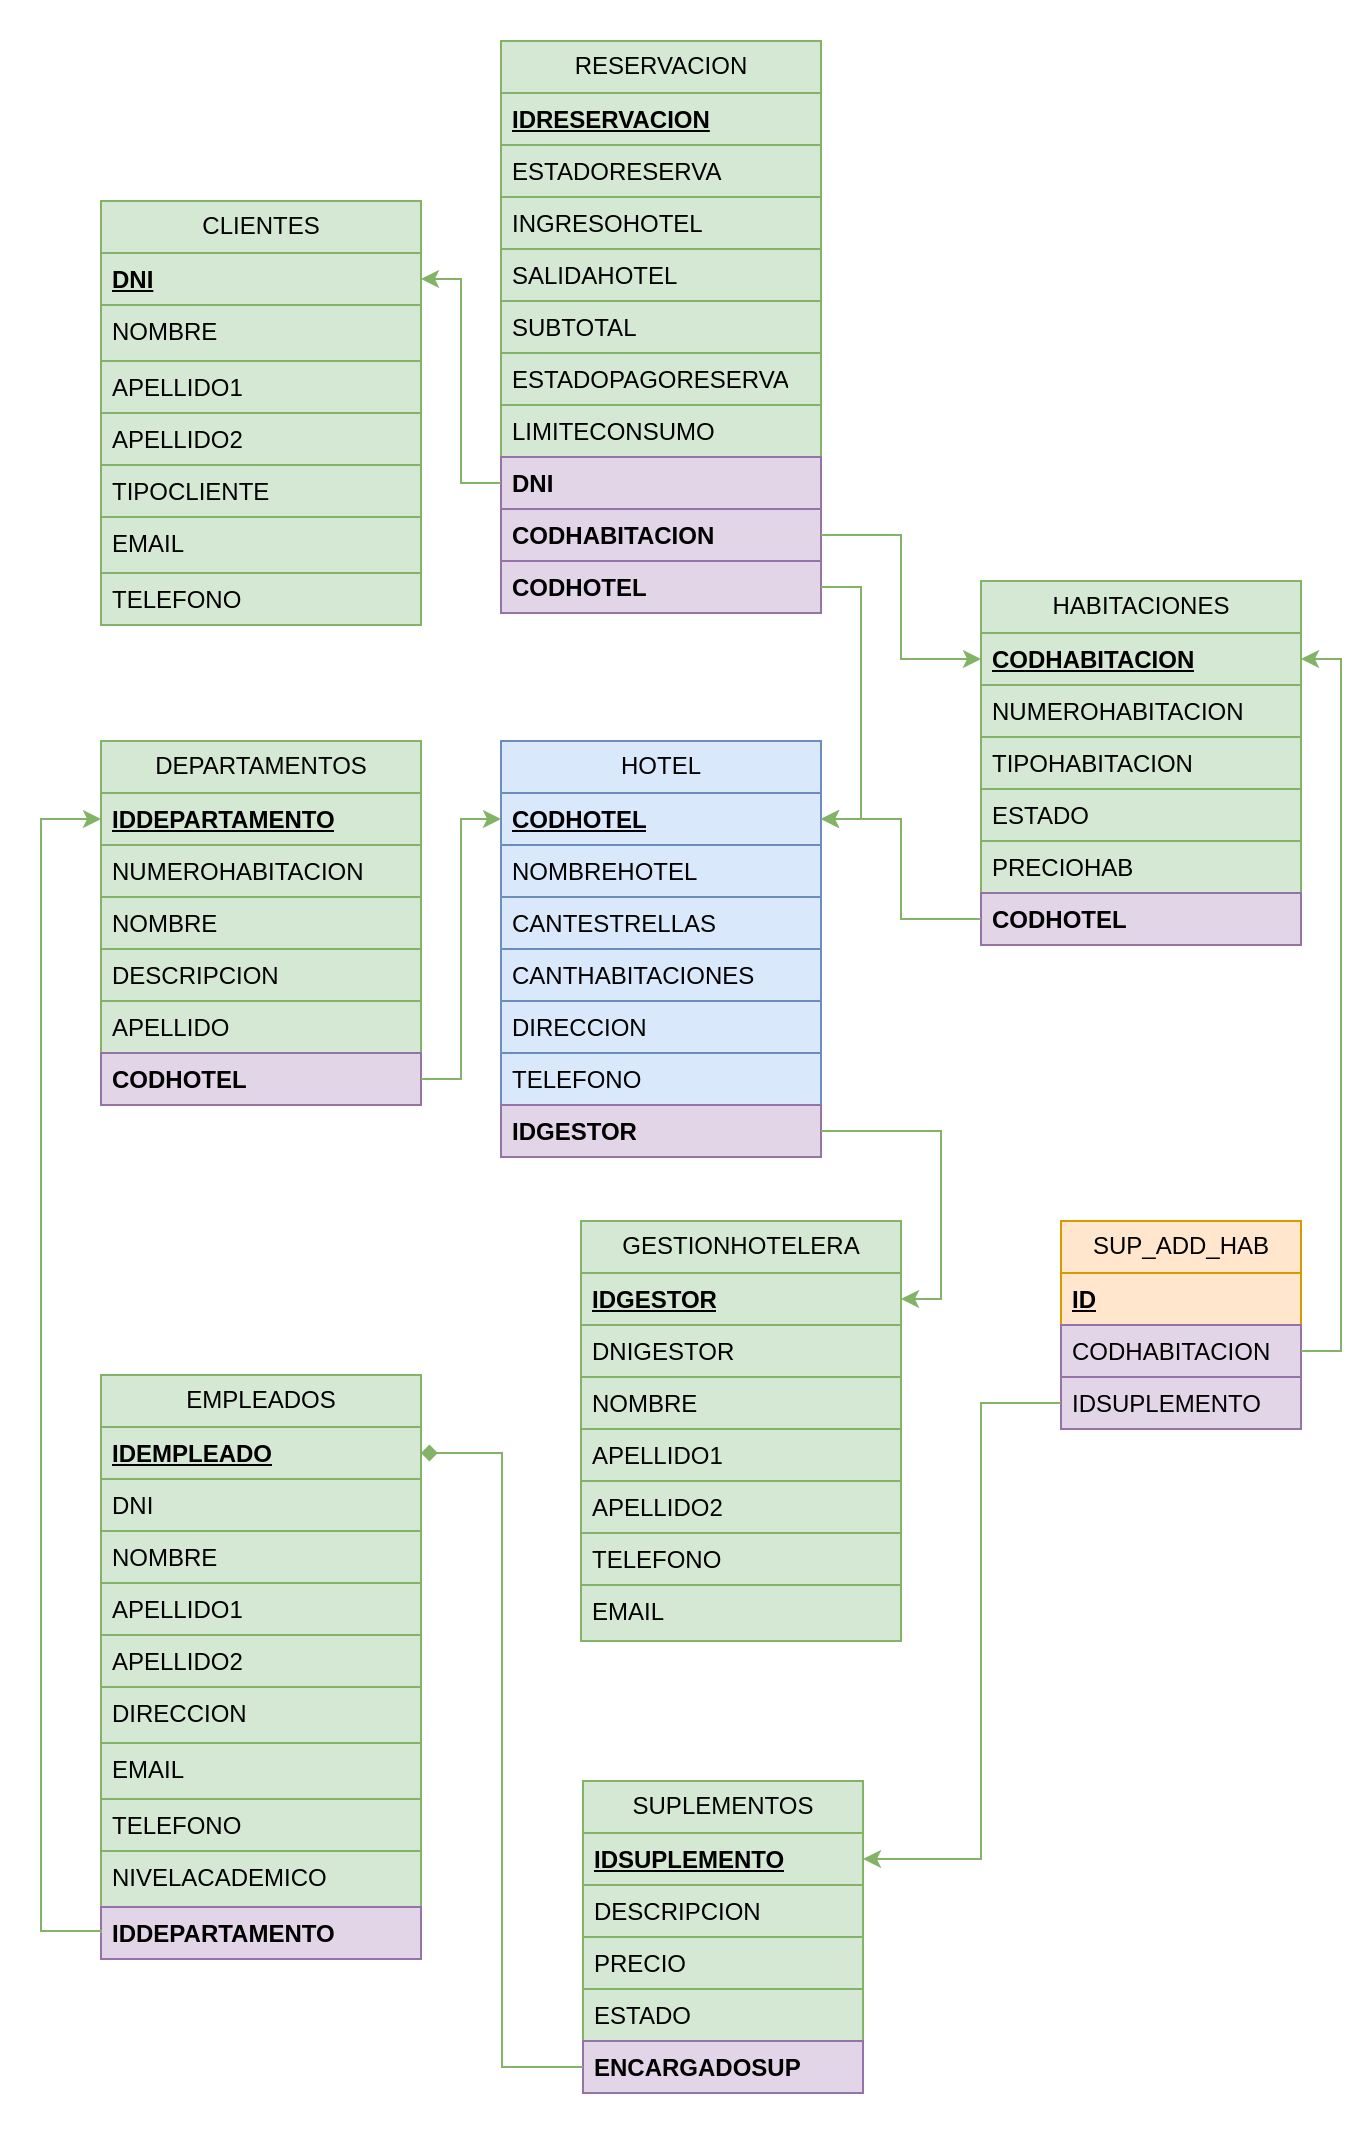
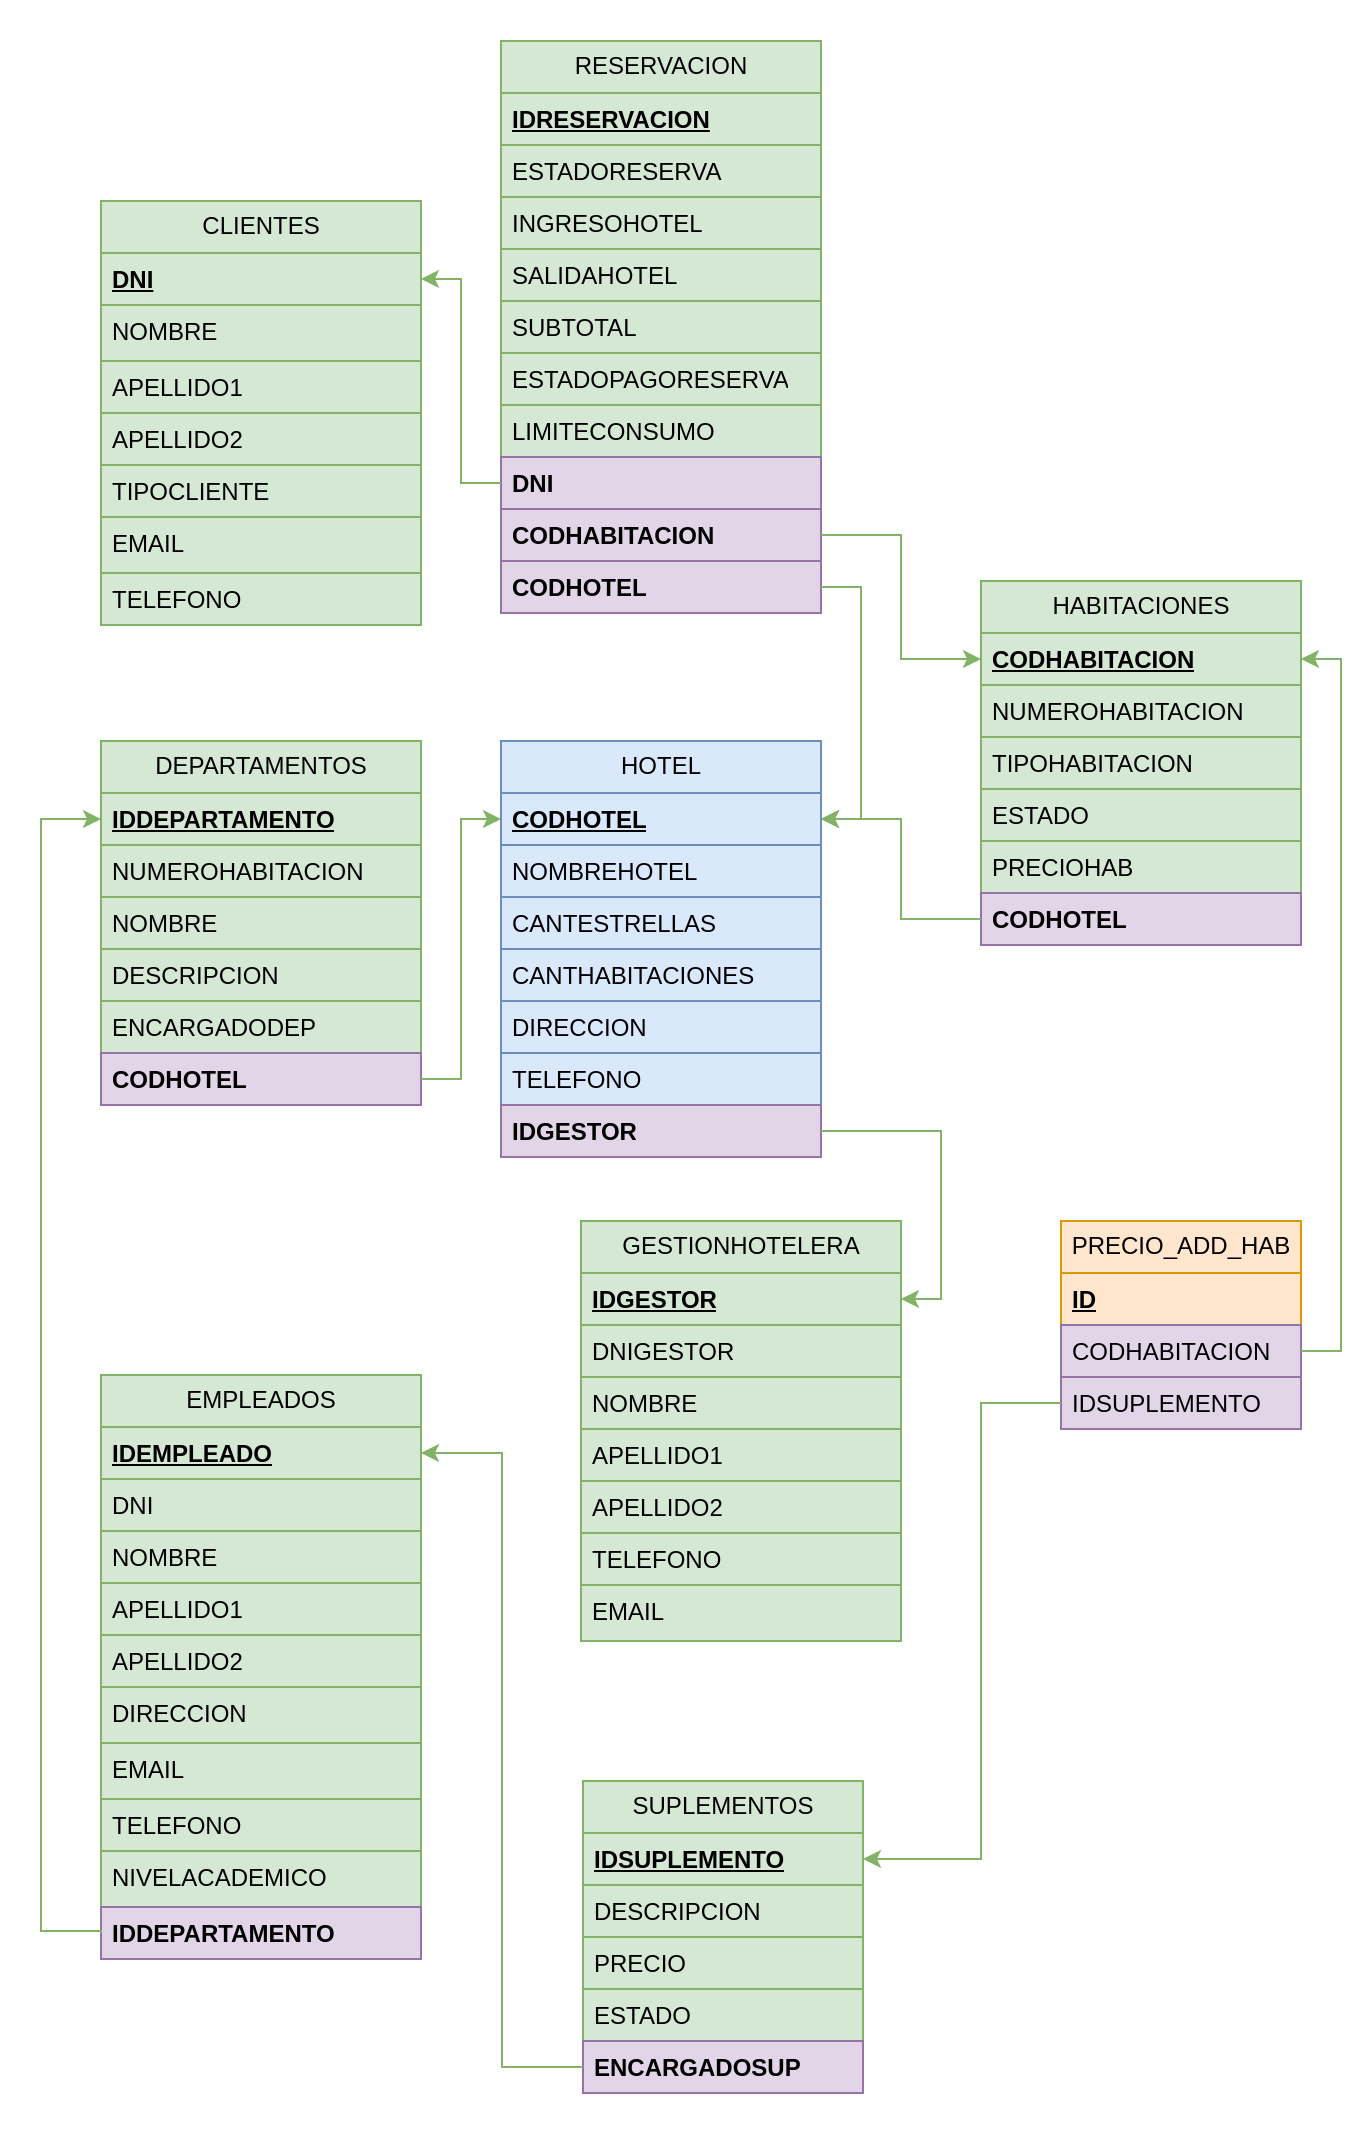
(167, 1029) -> (194, 1029)
(1182, 1247) -> (1182, 1247)
(437, 1453) -> (436, 1453)
